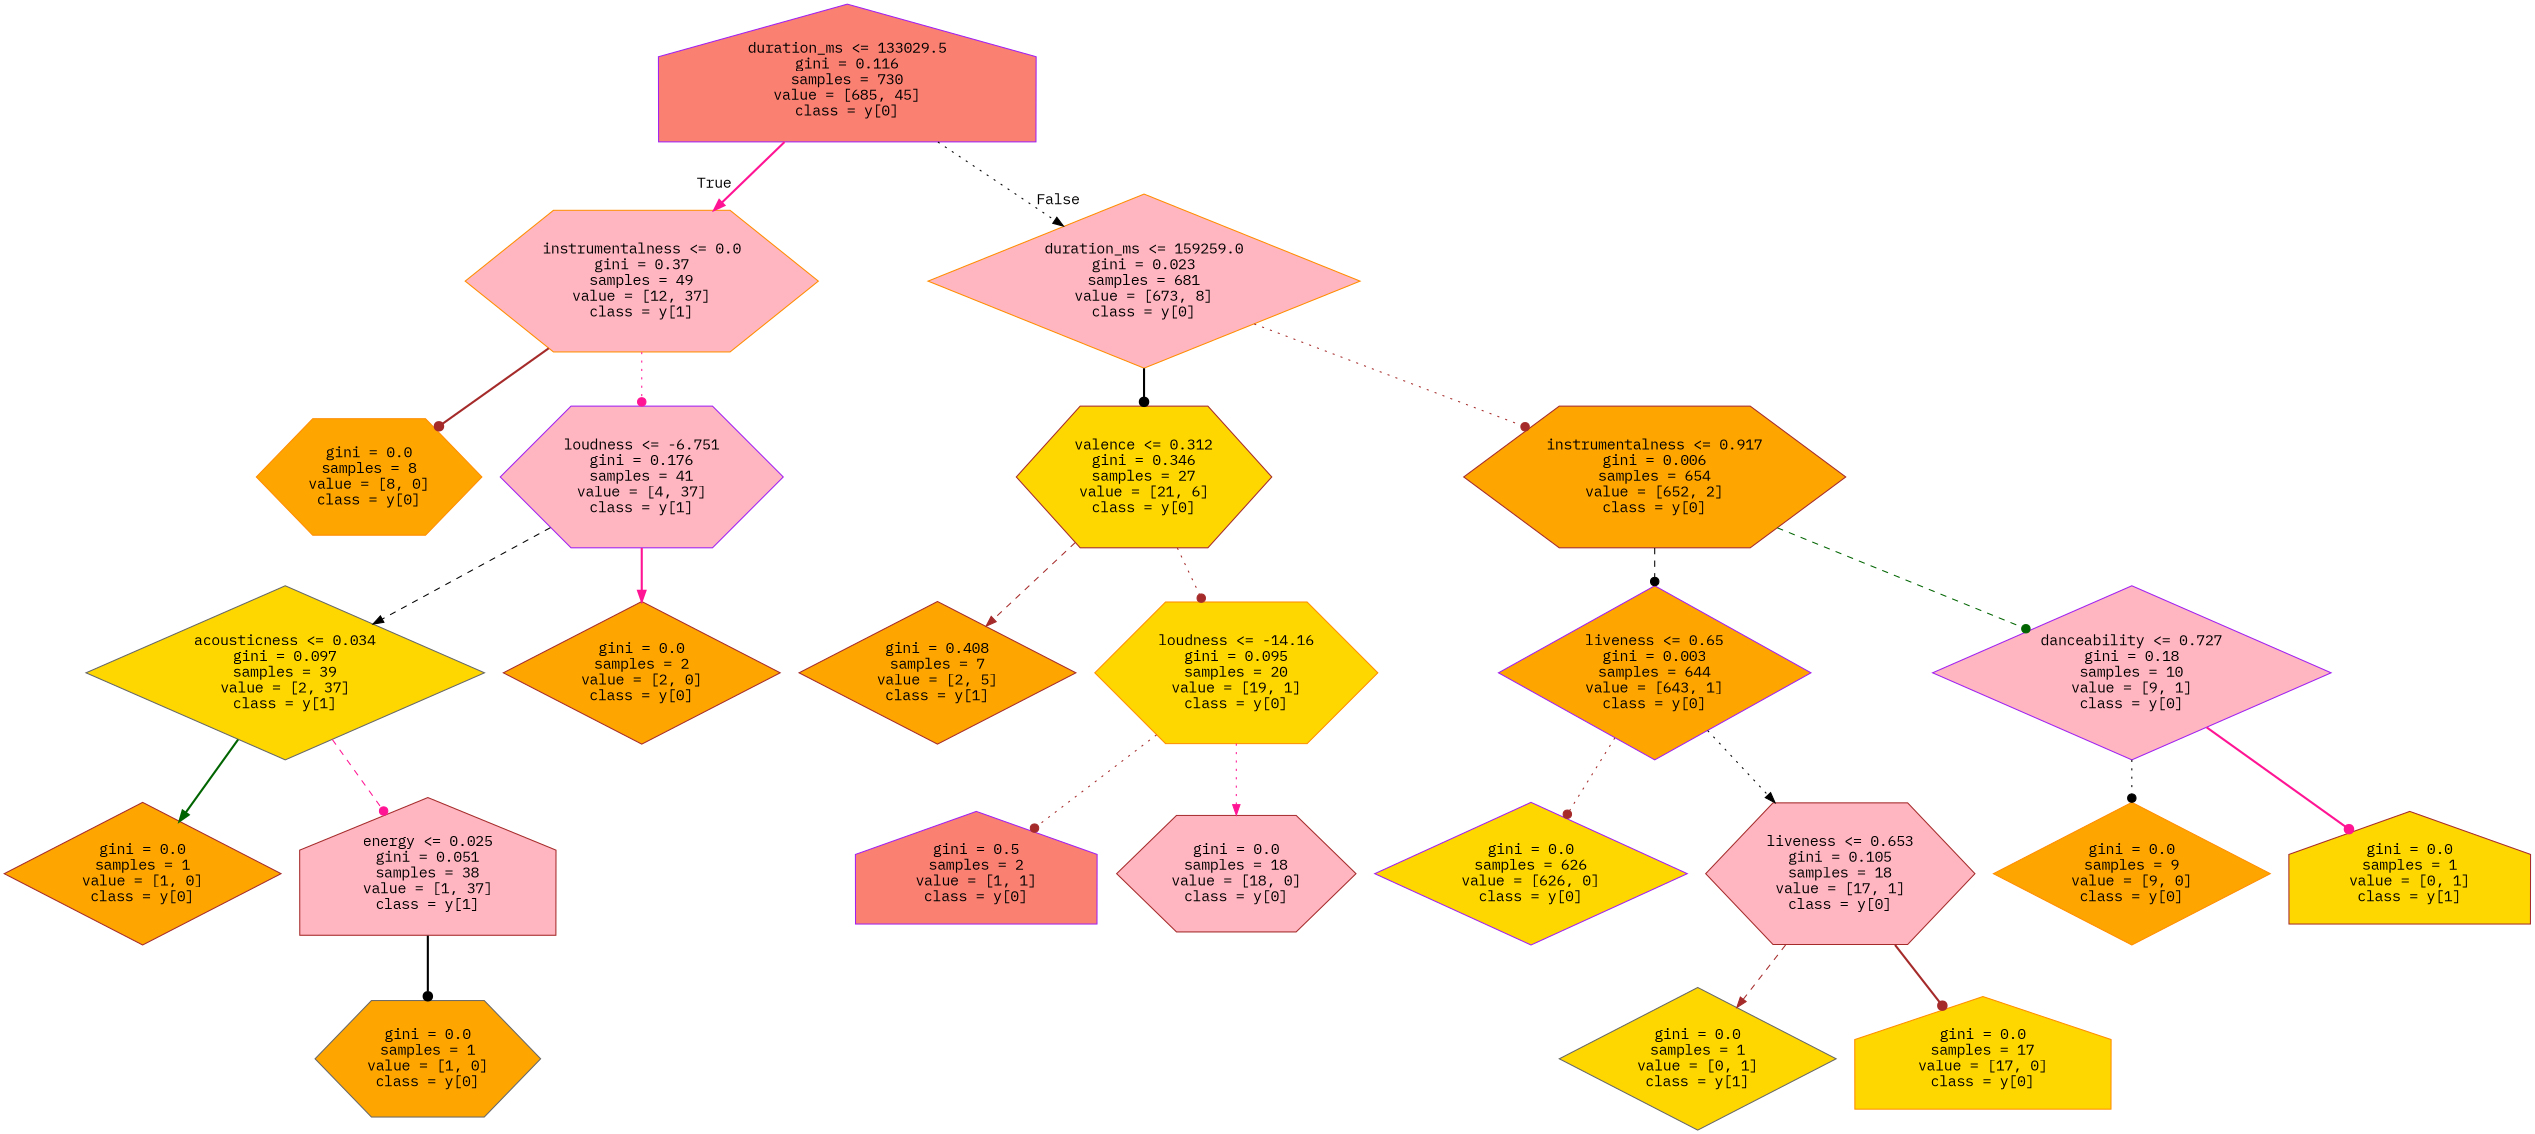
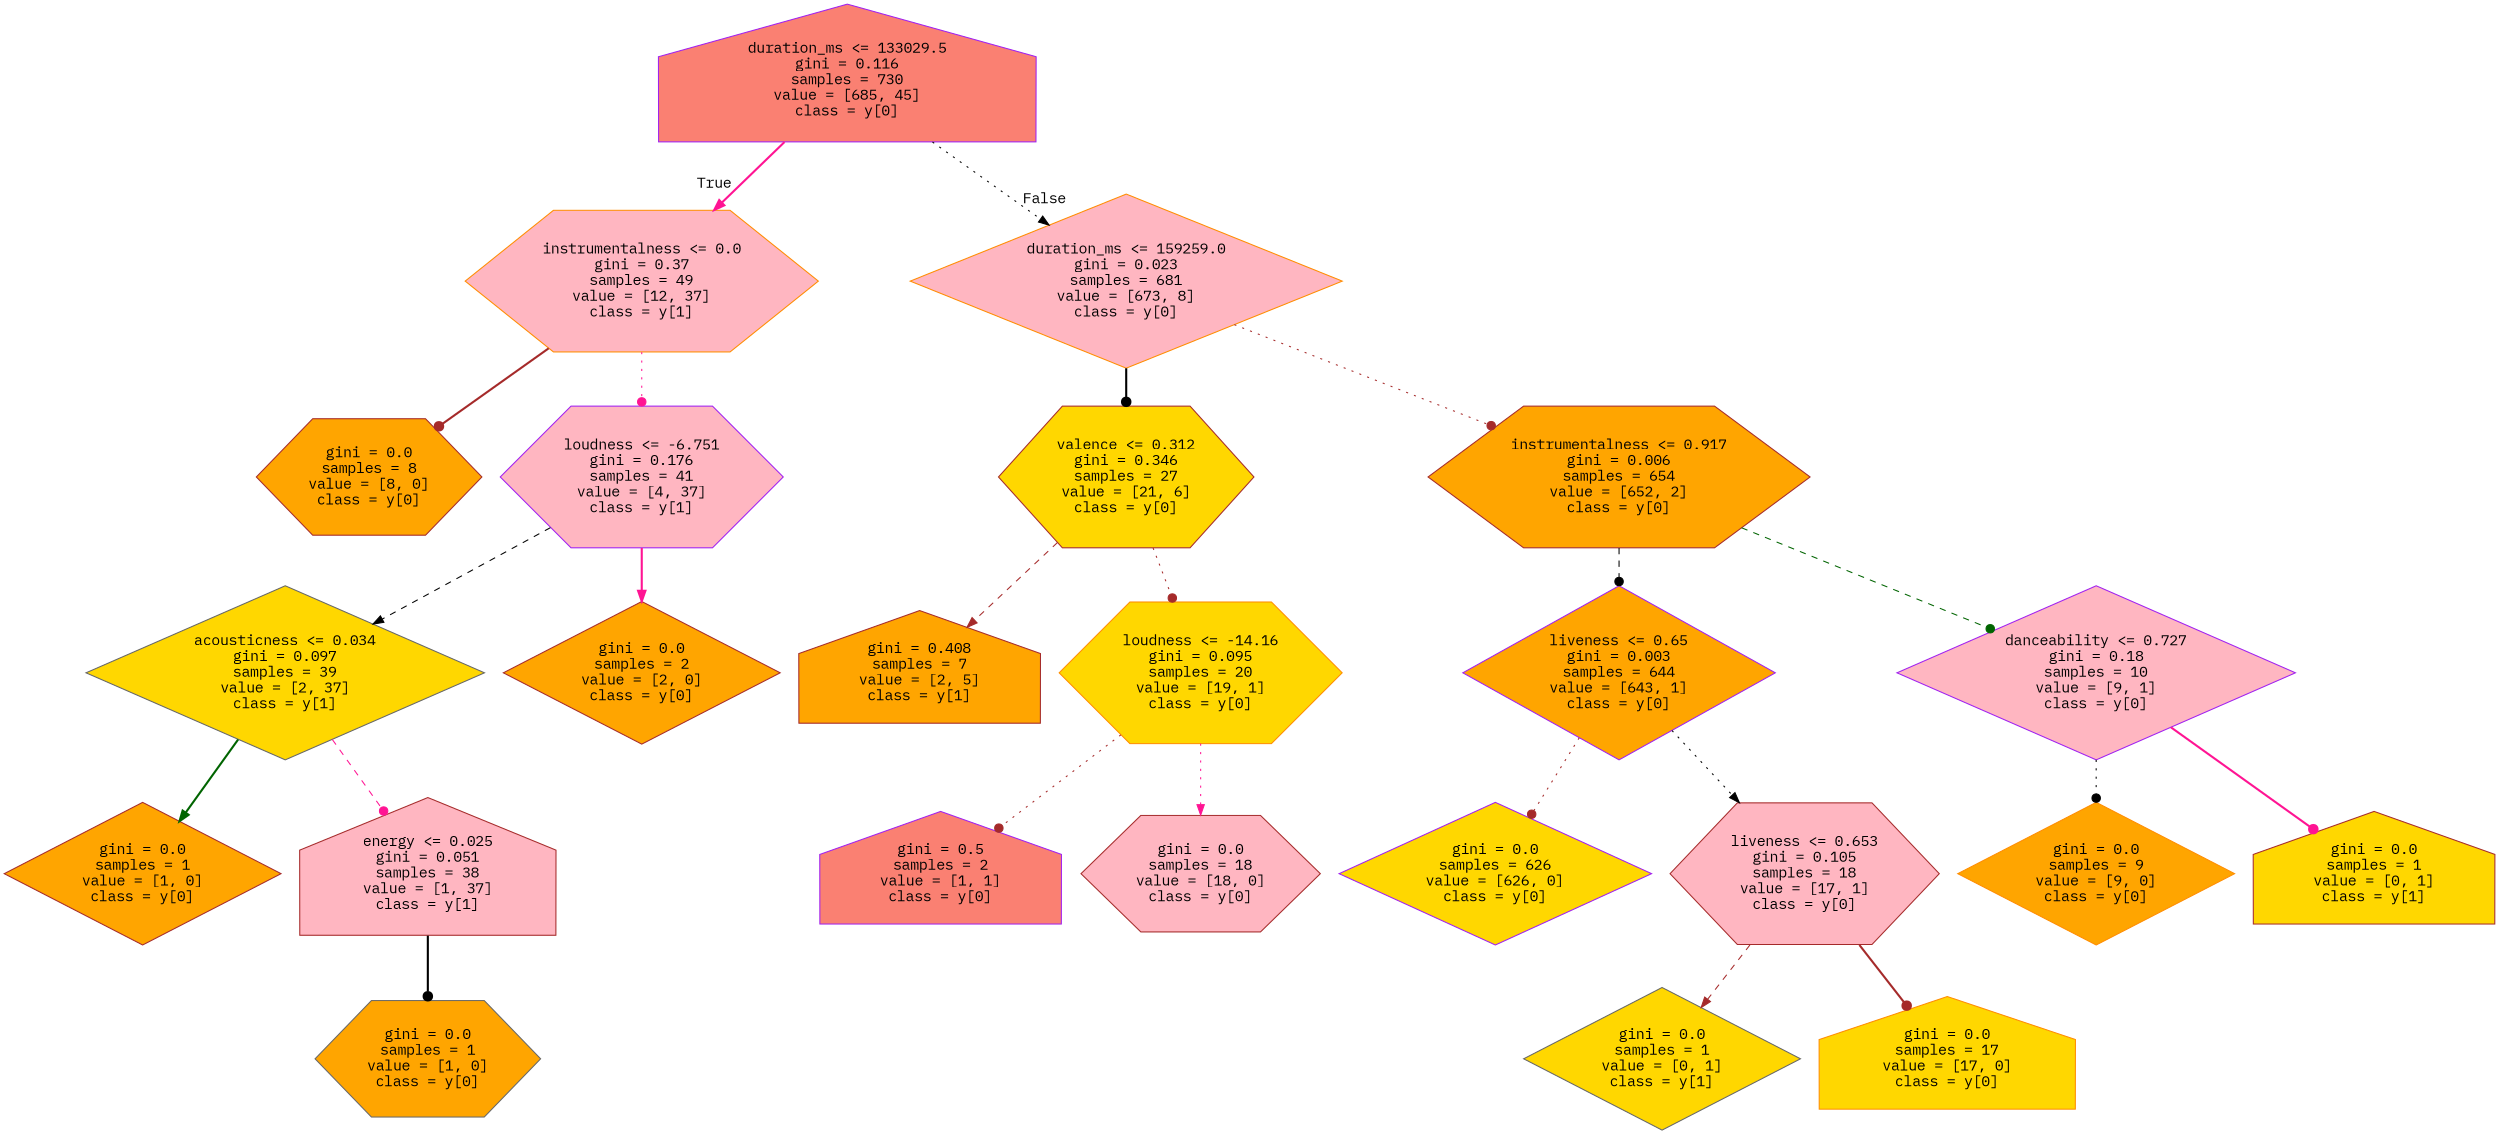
(369, 477) -> (369, 477)
(937, 673) -> (920, 673)
